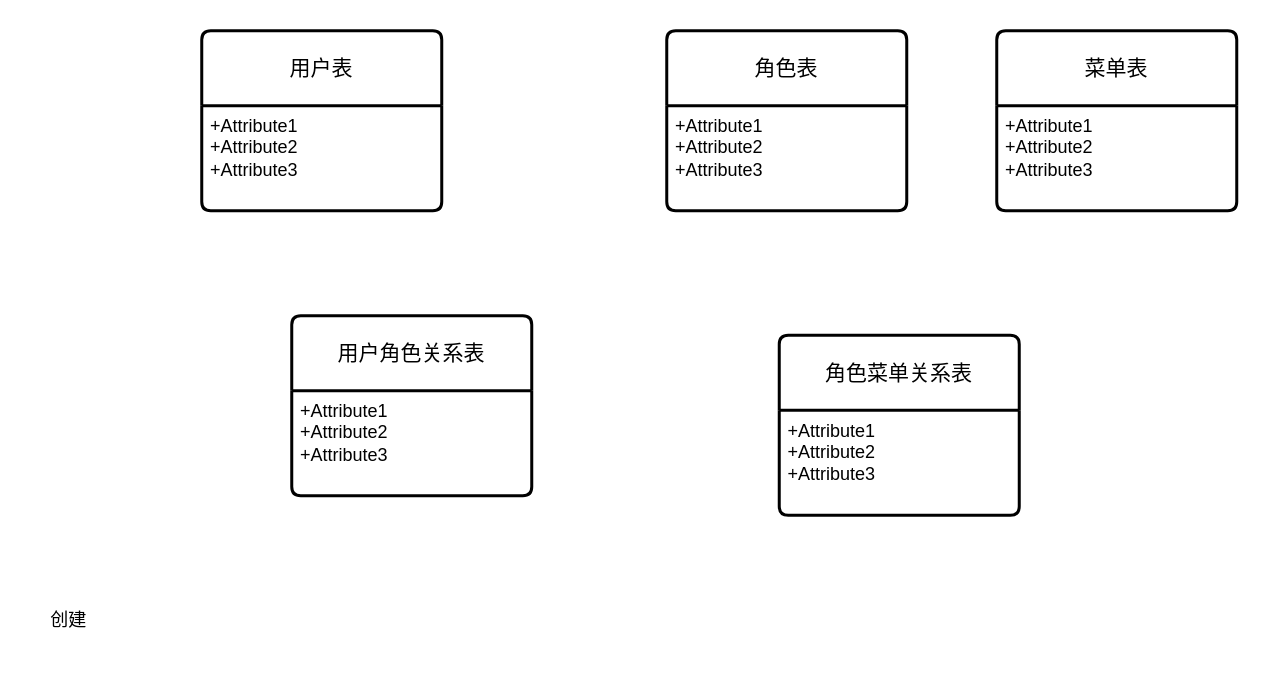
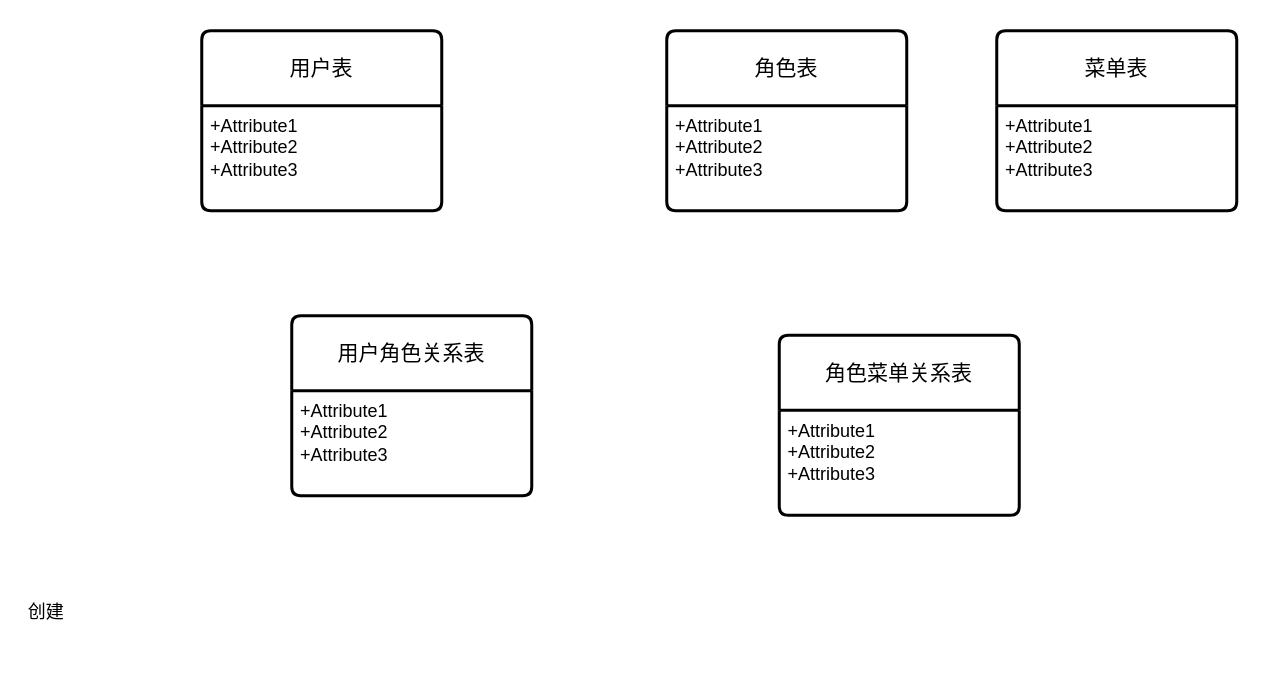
(68, 620) -> (46, 613)
